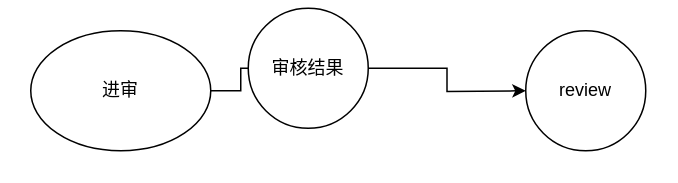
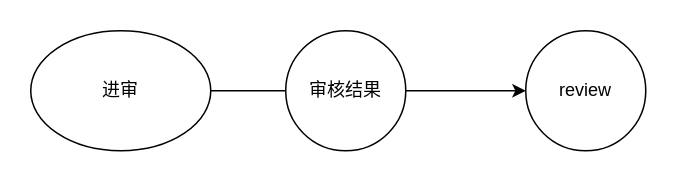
(308, 68) -> (346, 91)
